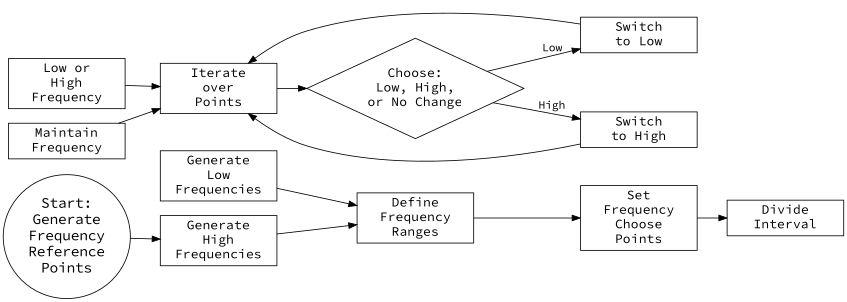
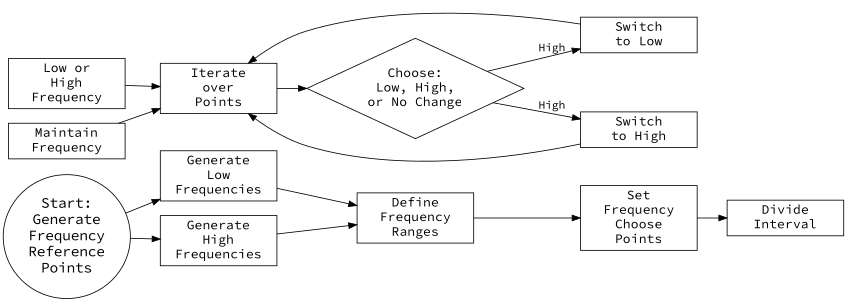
(552, 48) -> (552, 48)
none -> (139, 208)
